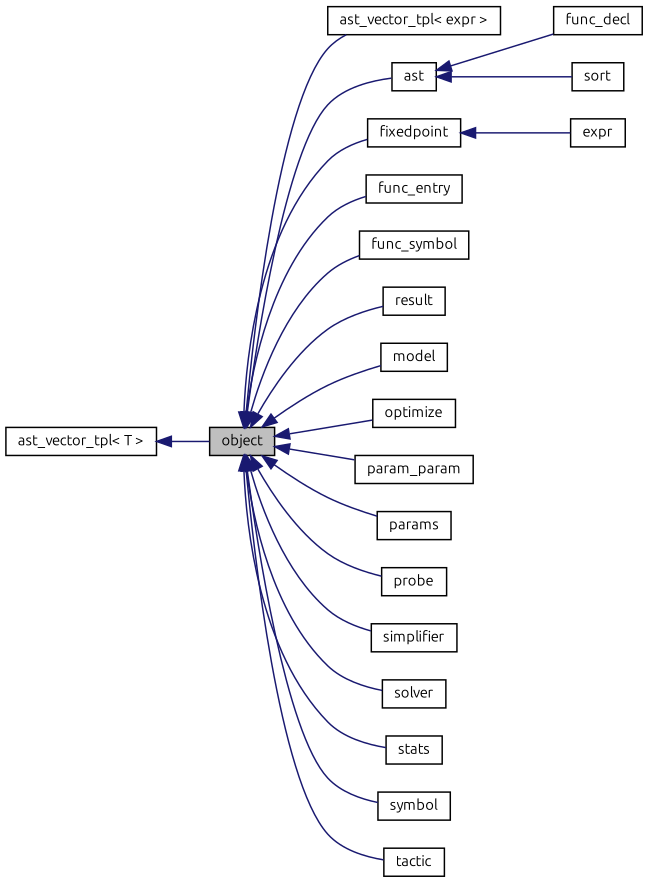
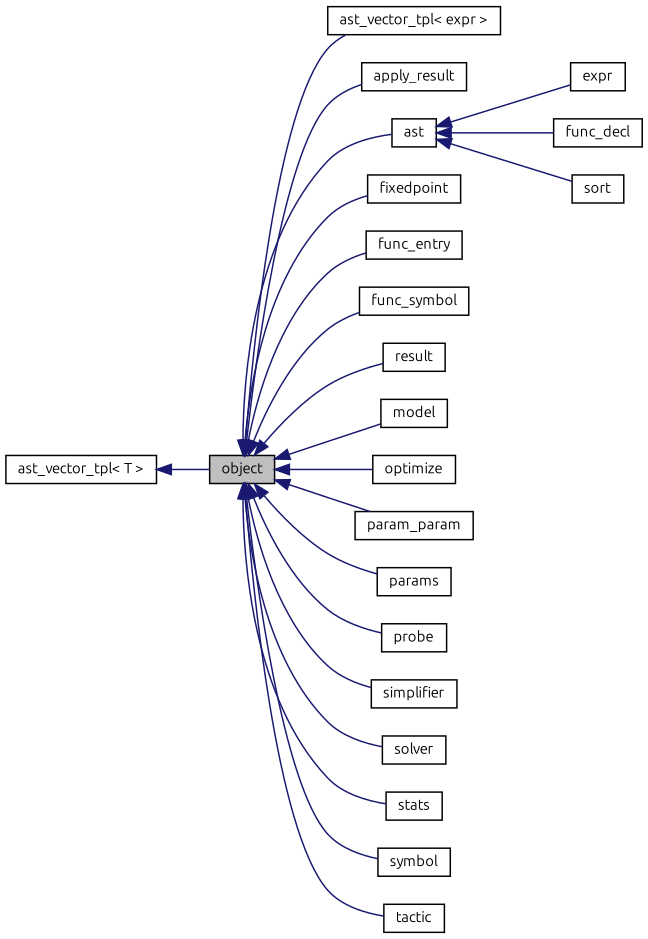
none -> (414, 77)
(523, 133) -> (510, 103)
